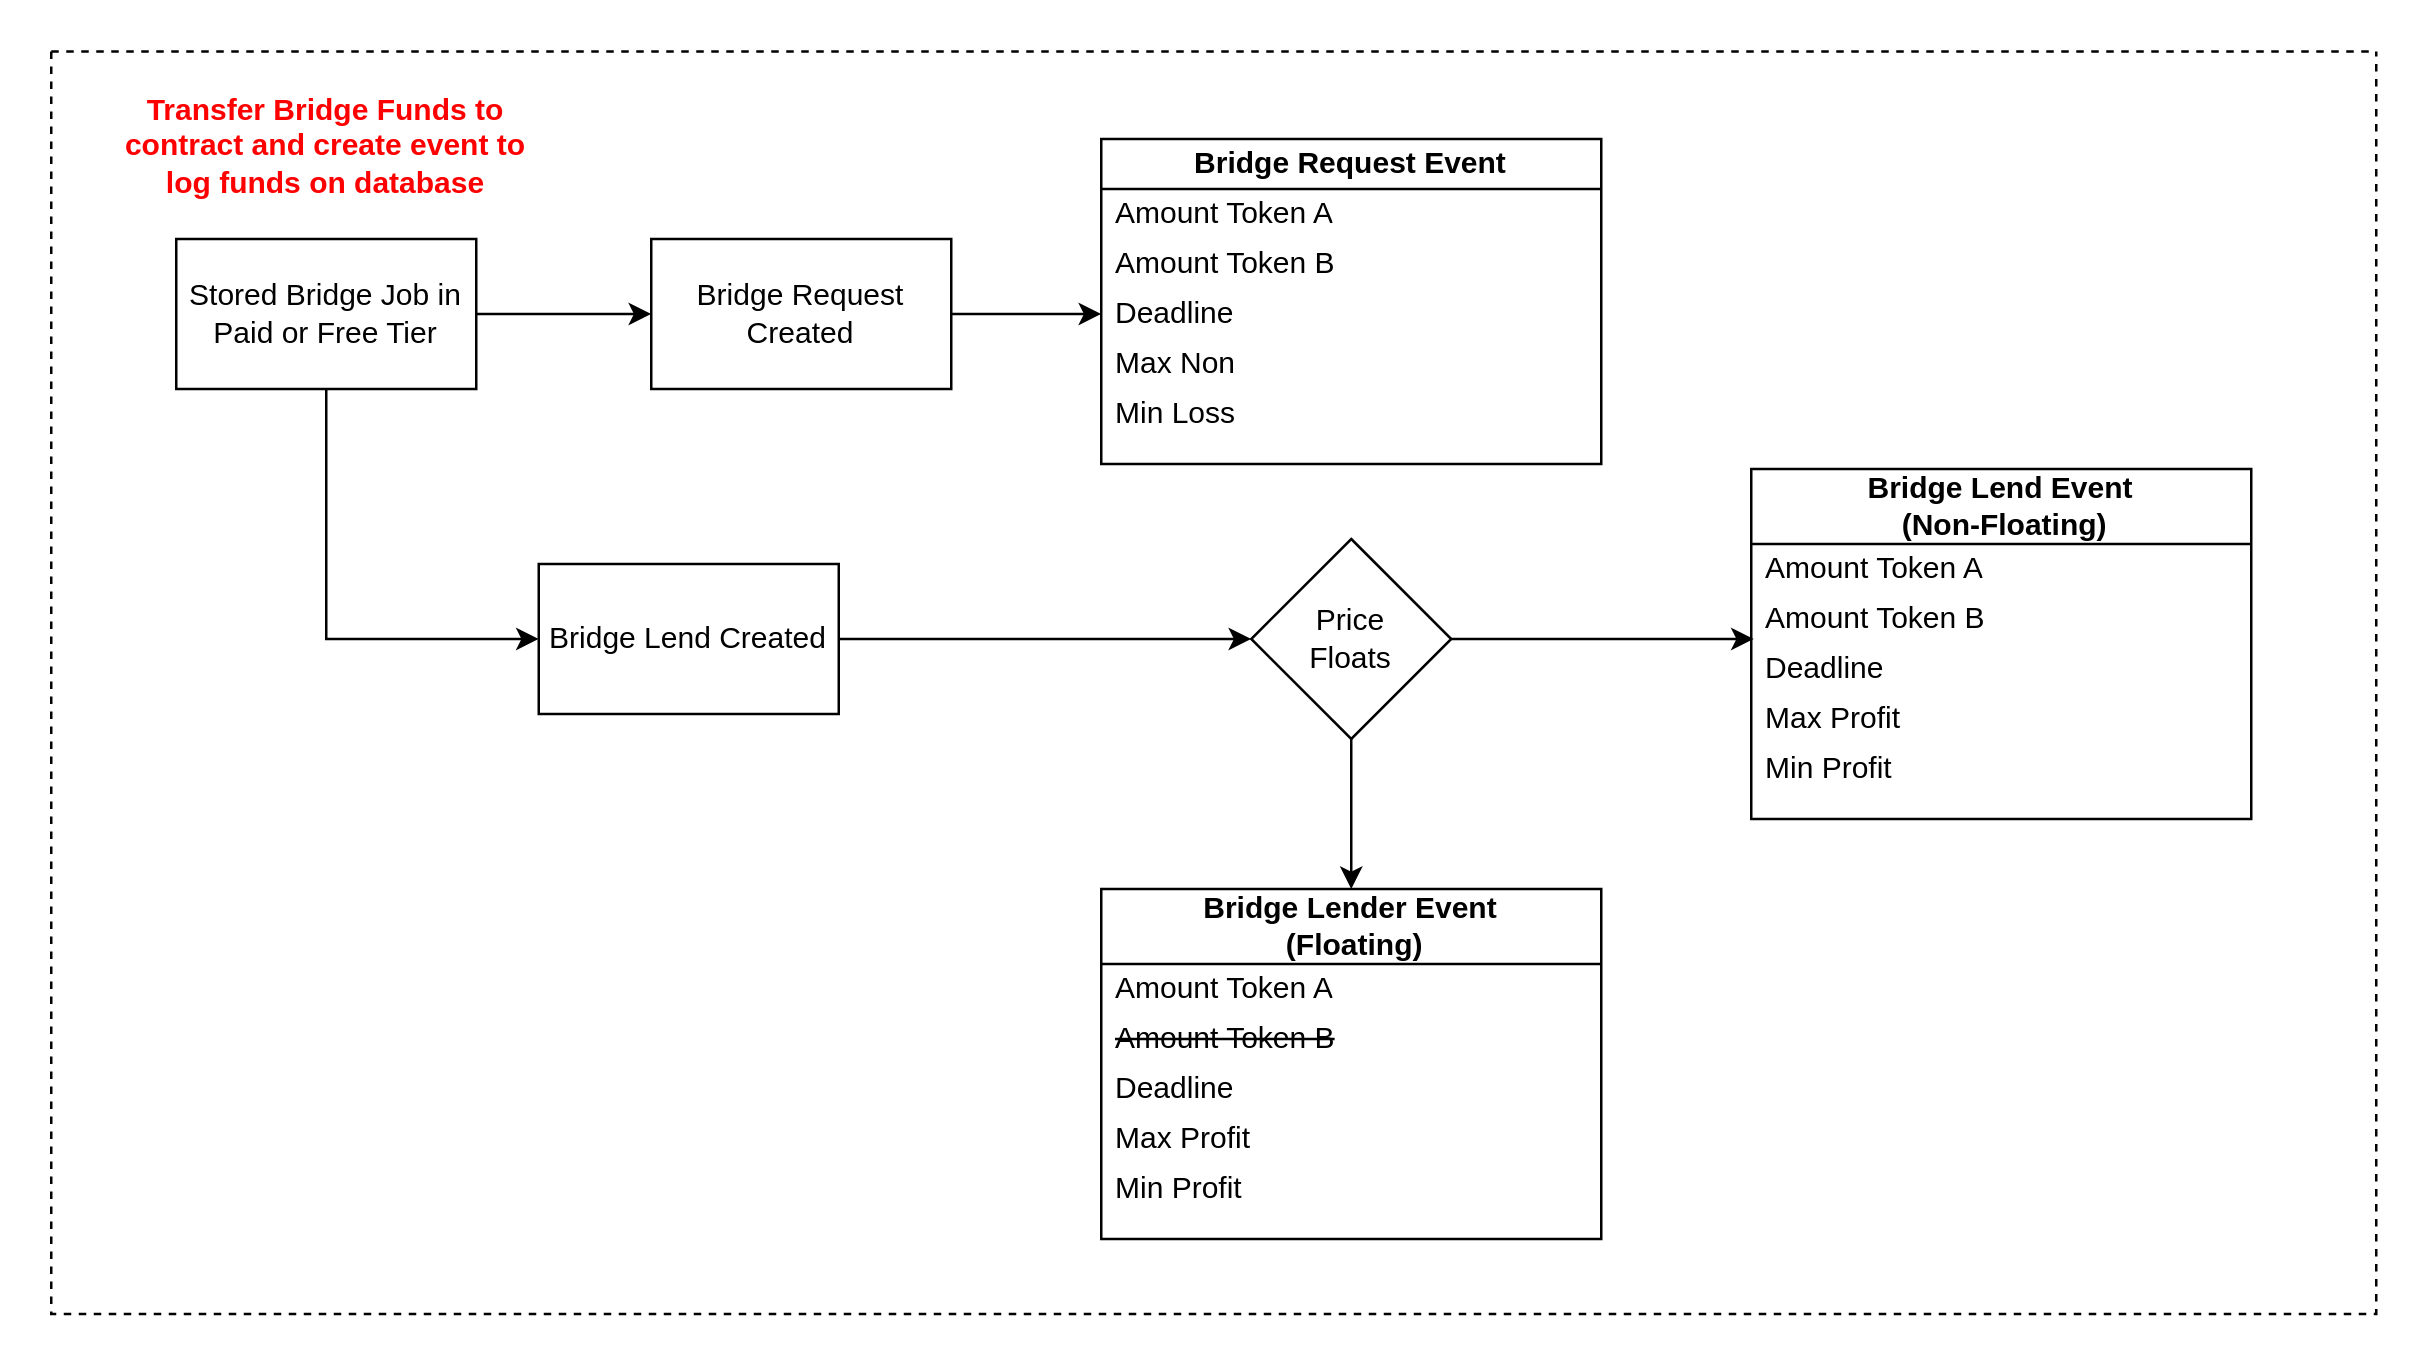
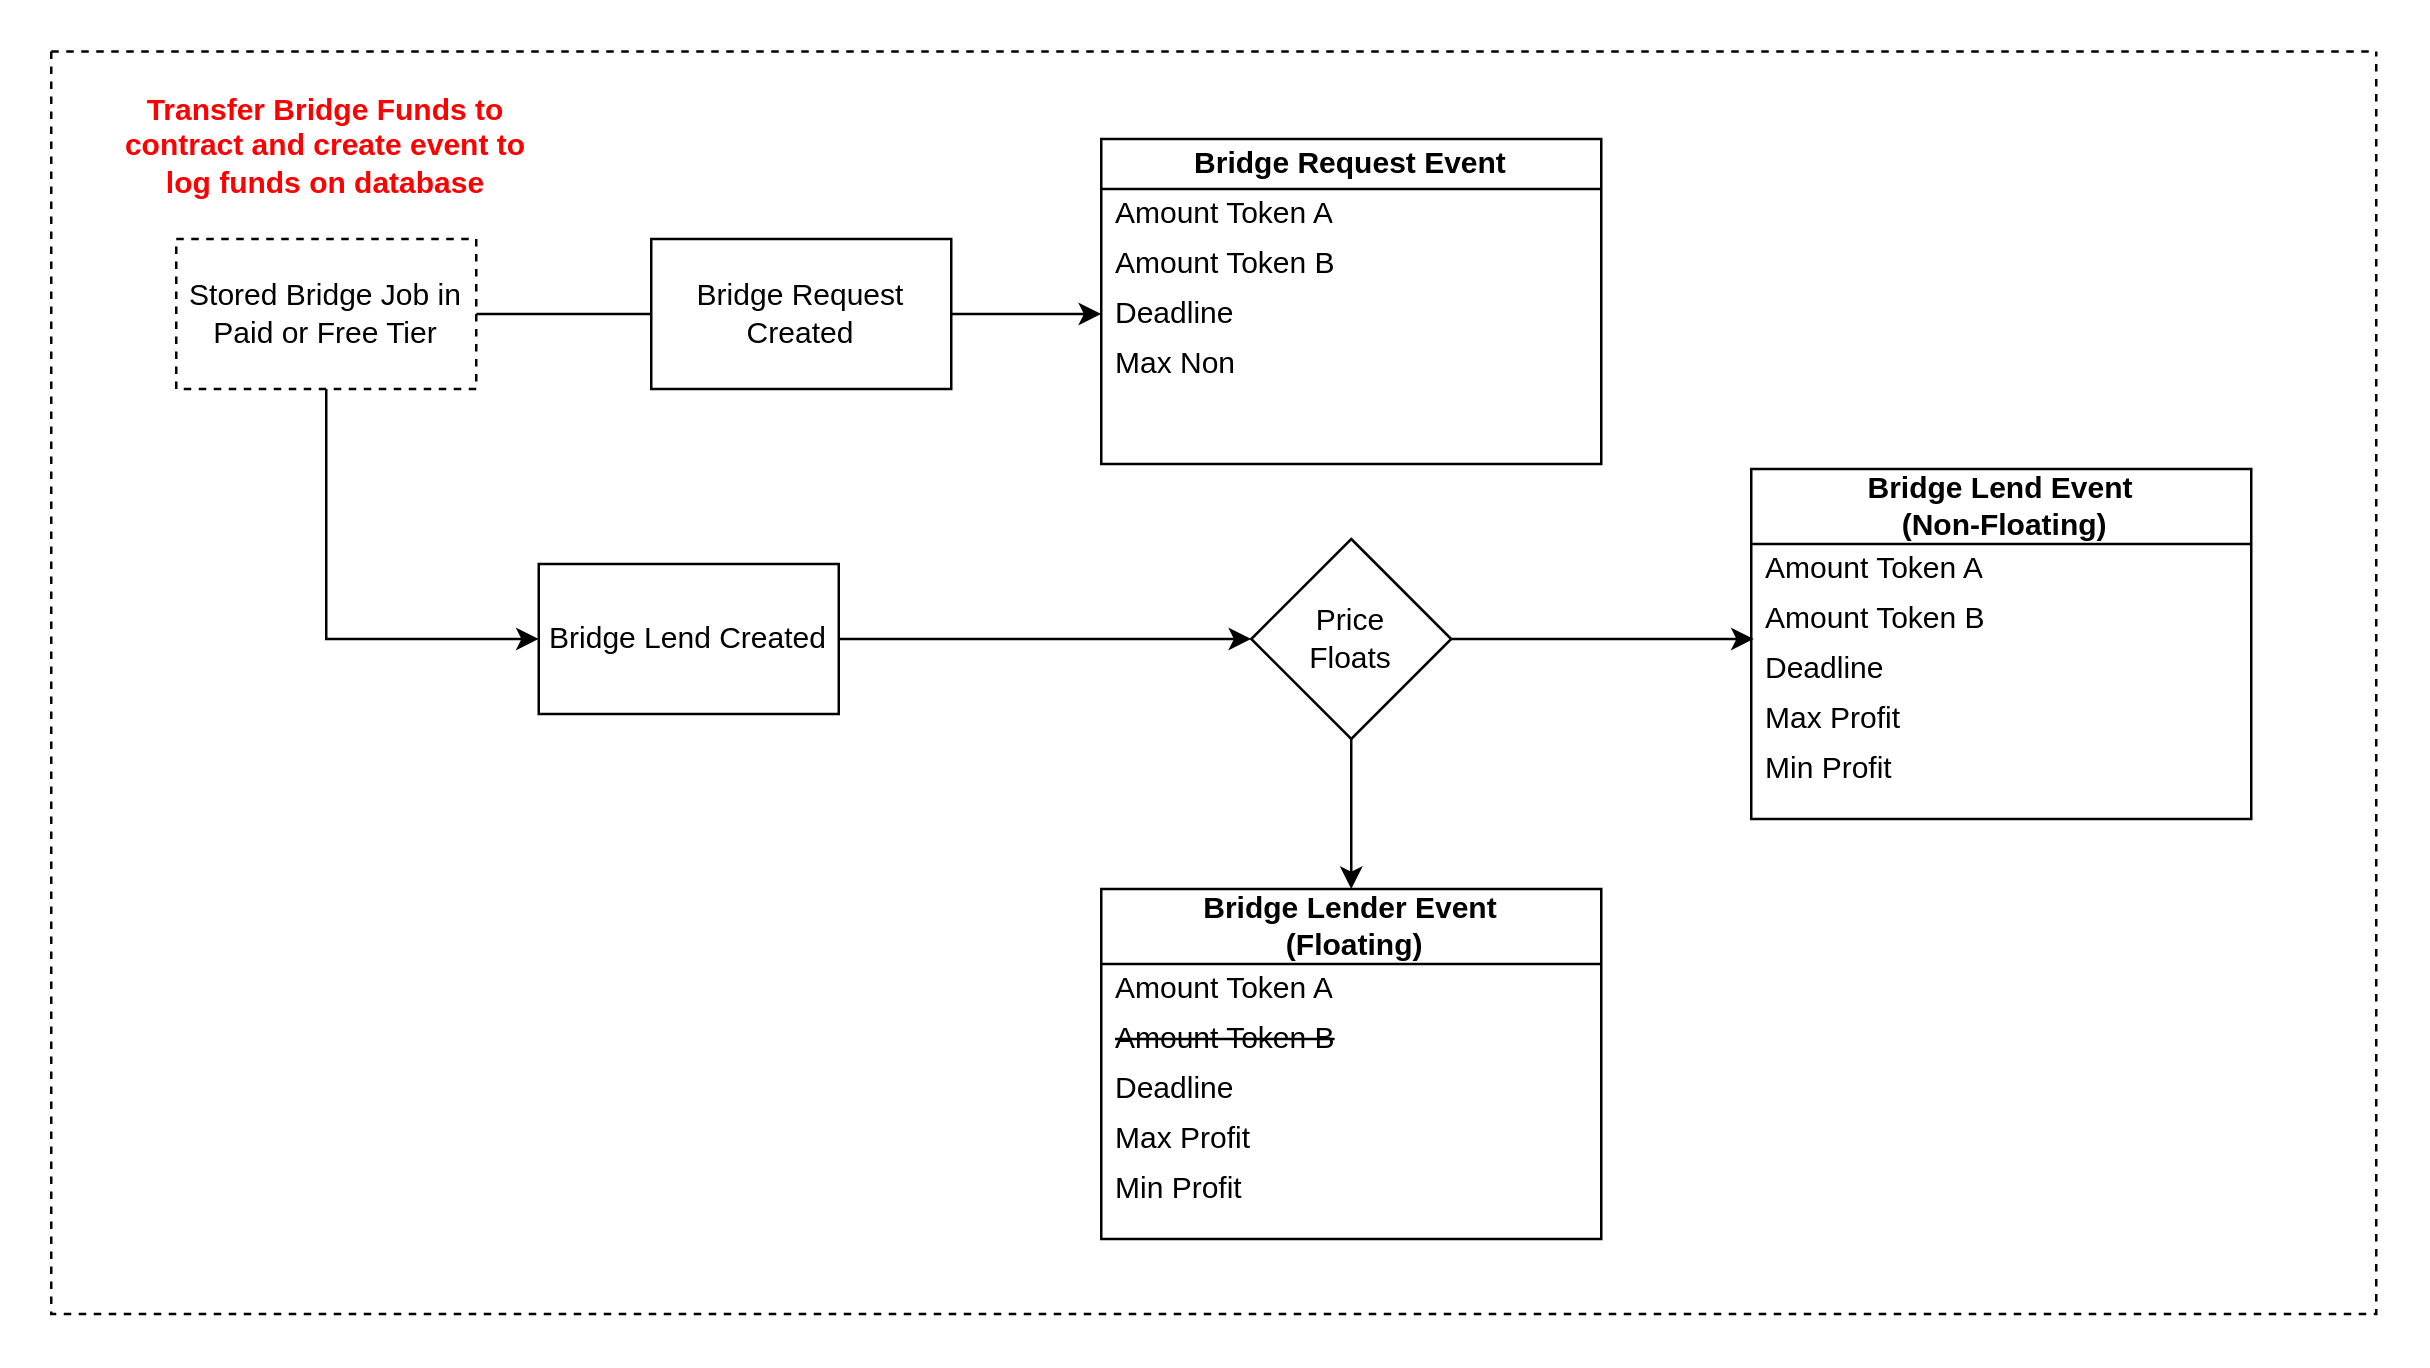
(326, 314) -> (326, 314)
(633, 314) -> (640, 314)
(1226, 414) -> none
